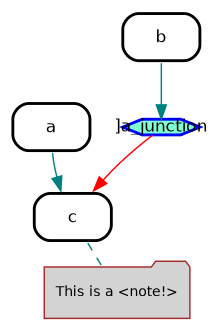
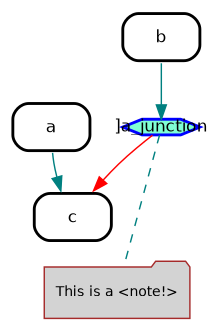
(95, 255) -> (142, 201)
